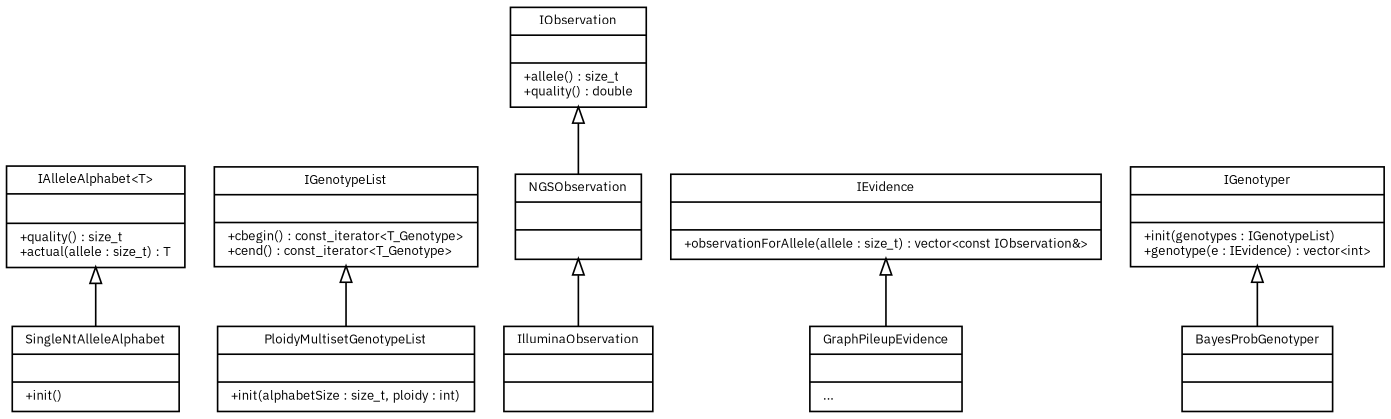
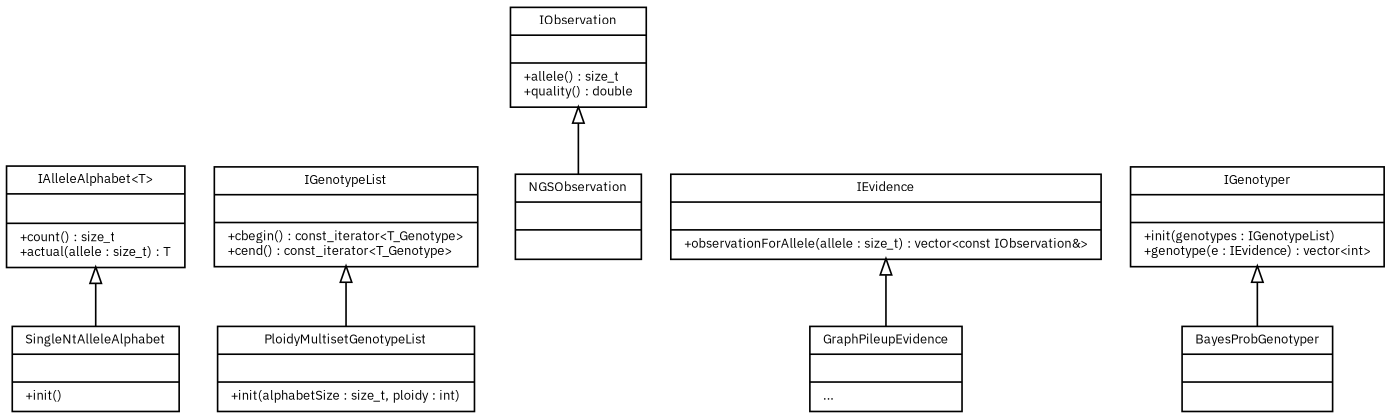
(72, 237) -> (68, 237)
(578, 369) -> none
